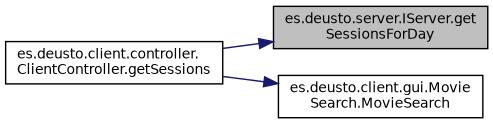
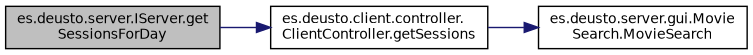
(241, 46) -> (238, 27)
(381, 97) -> (643, 27)
